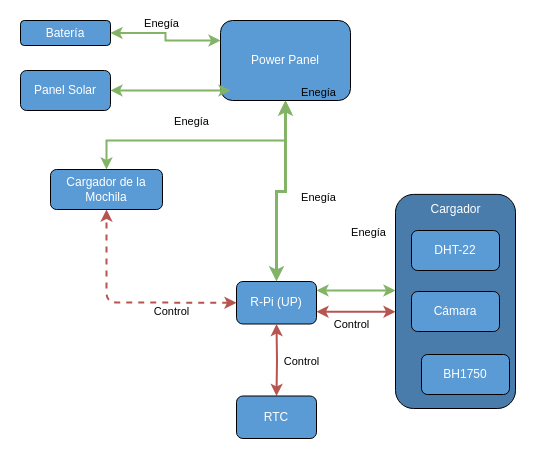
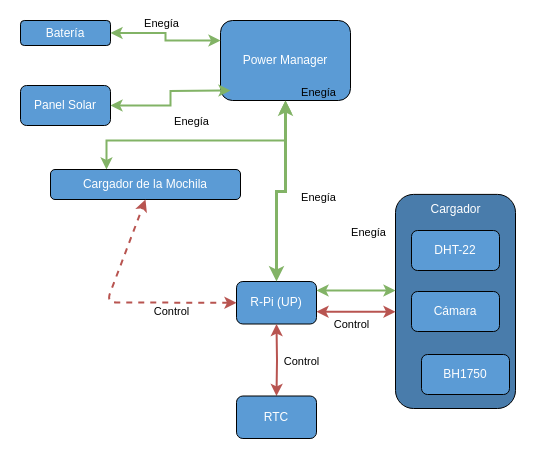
(286, 61) -> (286, 61)
(66, 91) -> (66, 106)
(107, 190) -> (146, 185)
